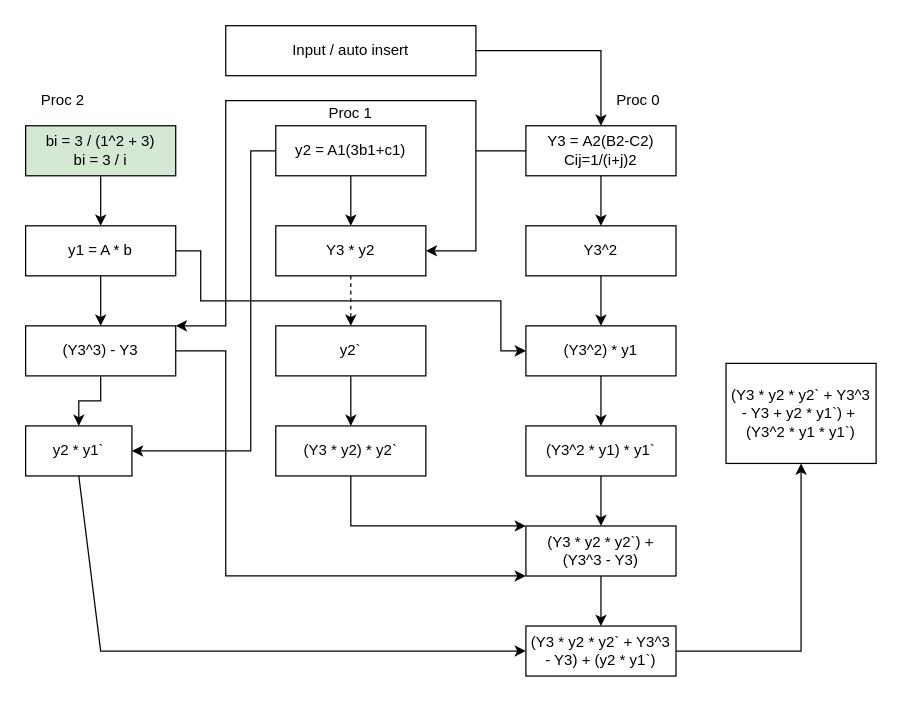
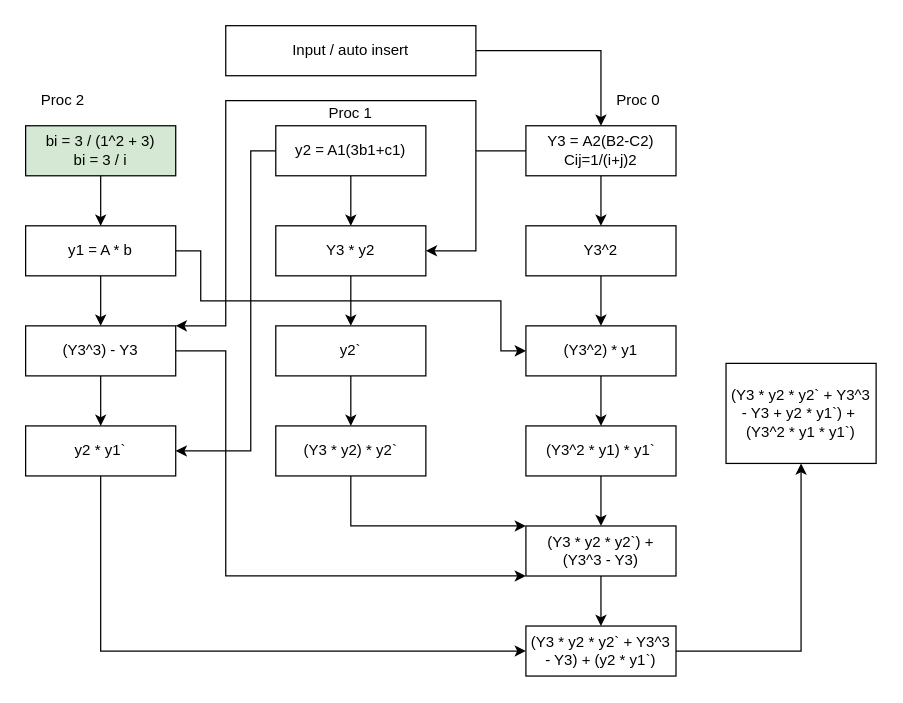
(351, 296) -> (351, 296)
(79, 451) -> (101, 451)
